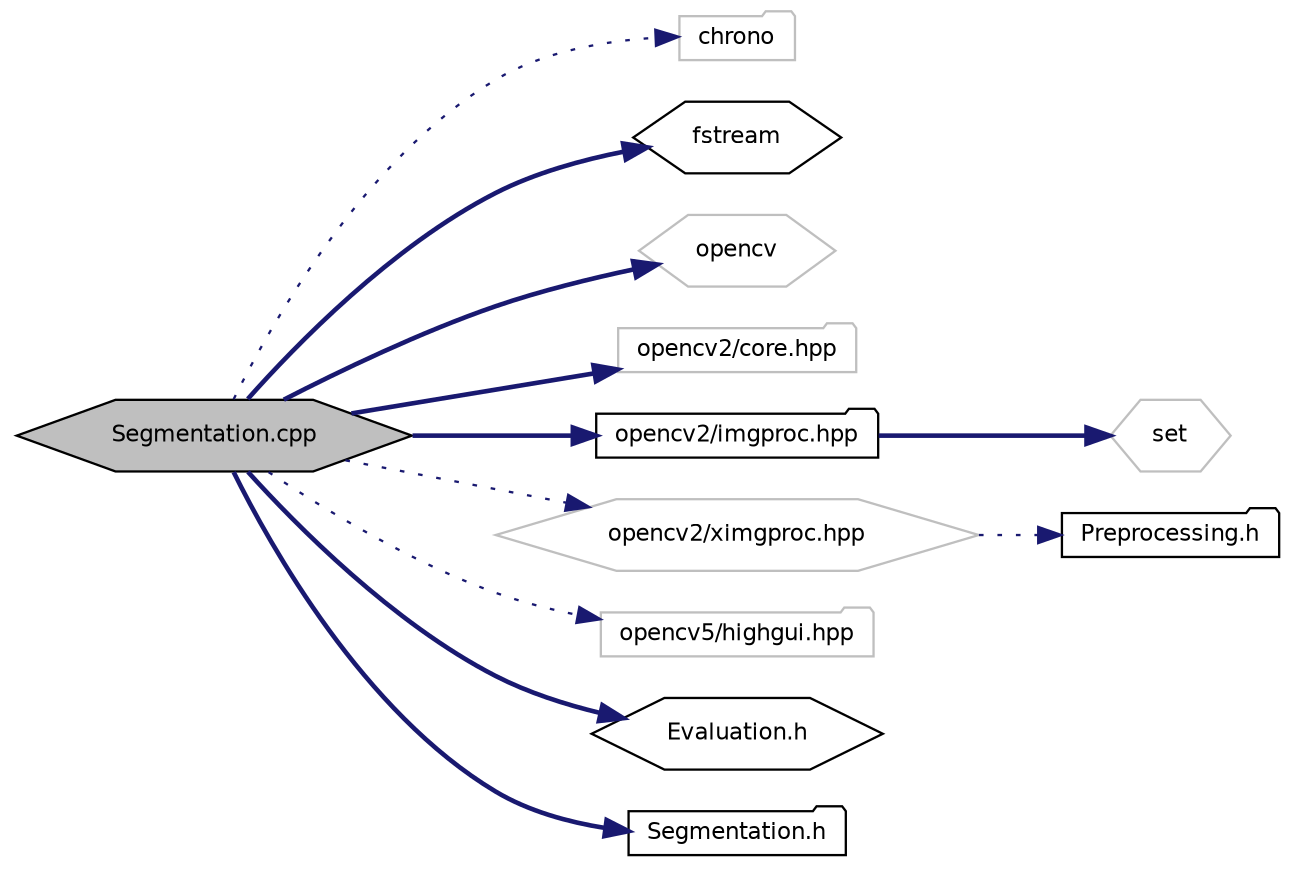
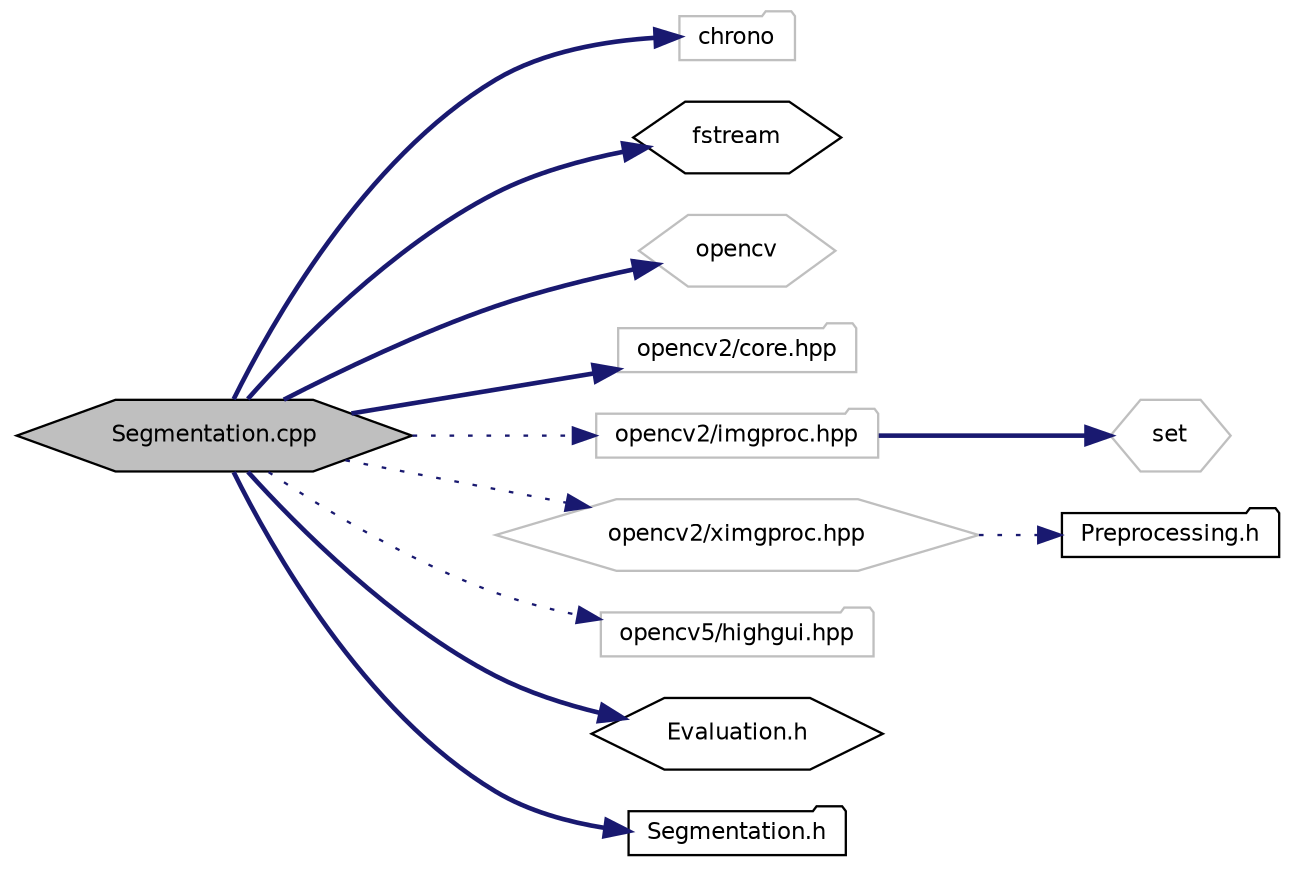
(398, 159) -> (398, 159)
(492, 436) -> (492, 436)
(737, 436) -> (737, 436)
